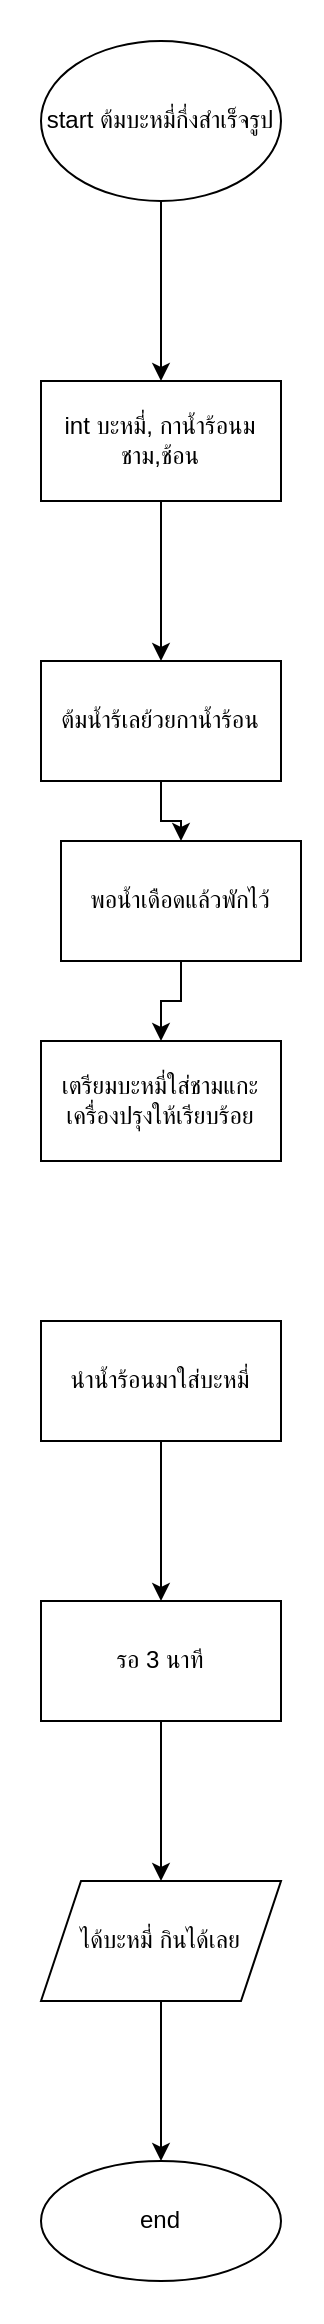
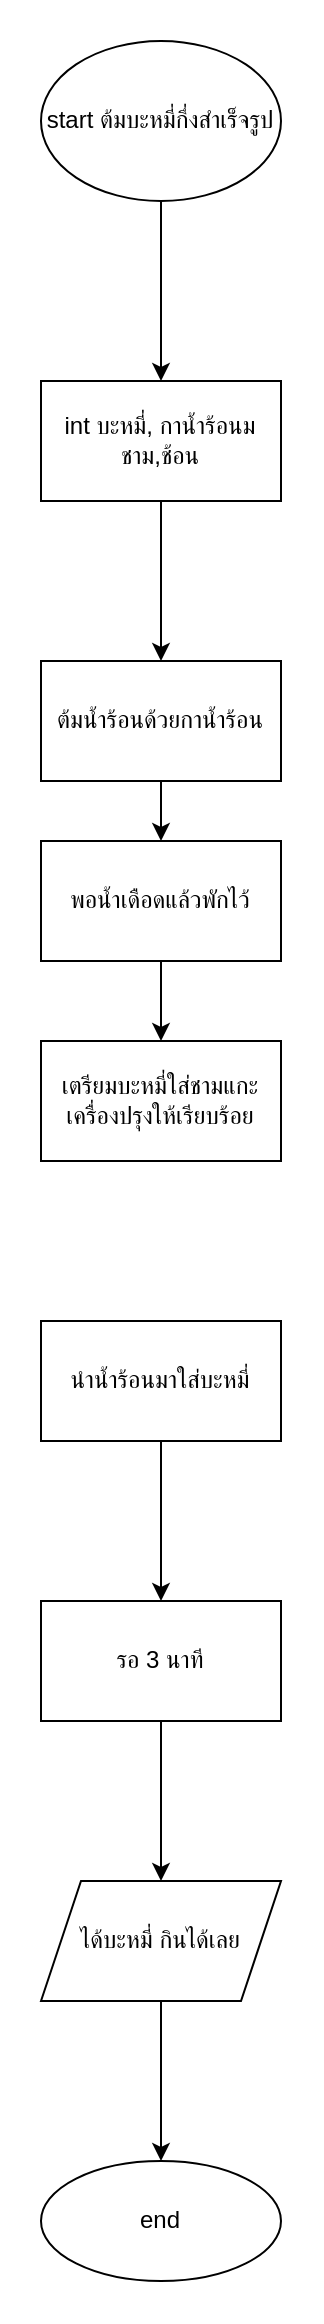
(161, 721) -> (161, 721)
(181, 901) -> (161, 901)
